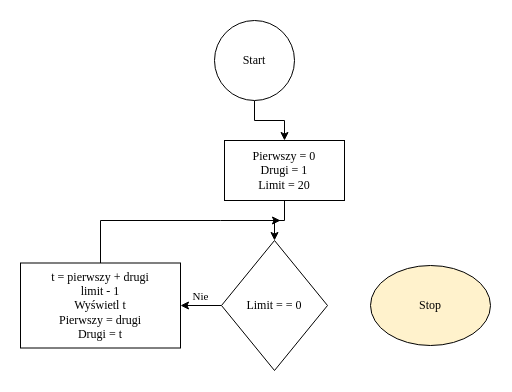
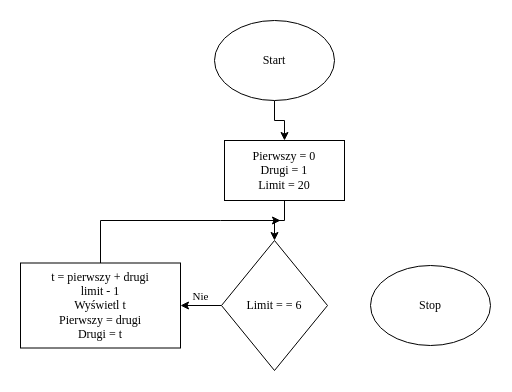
(255, 61) -> (275, 61)
(275, 306) -> (275, 306)
(431, 306) -> (431, 306)
